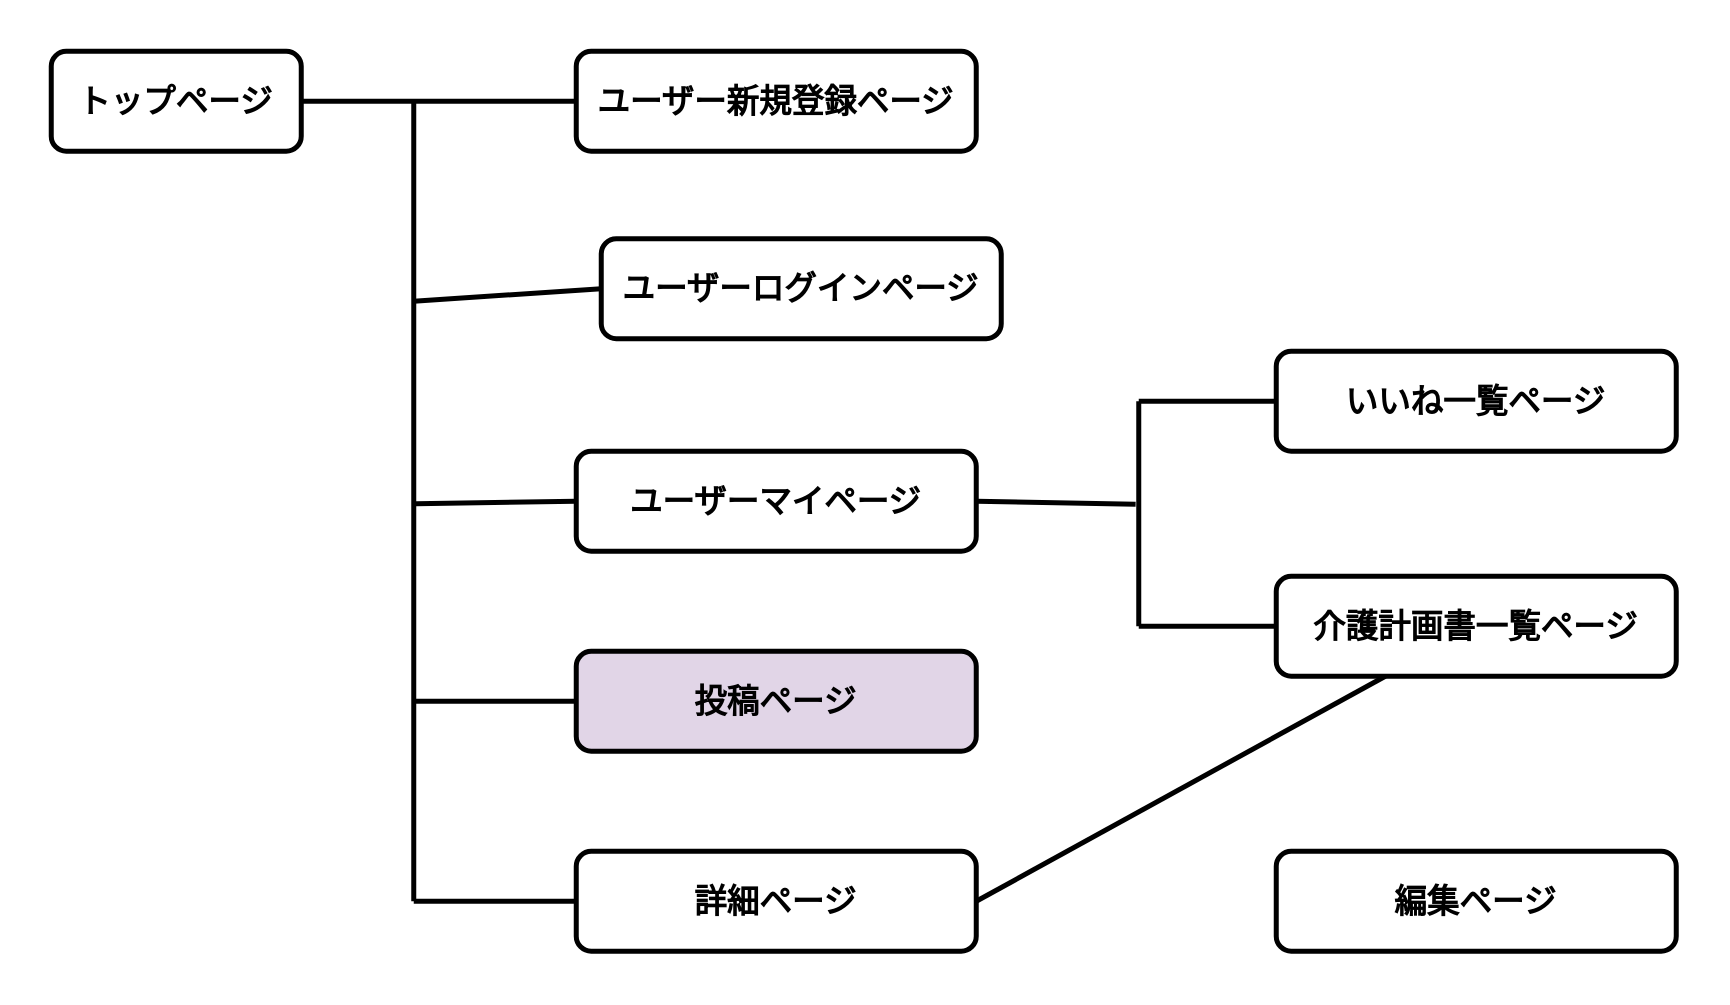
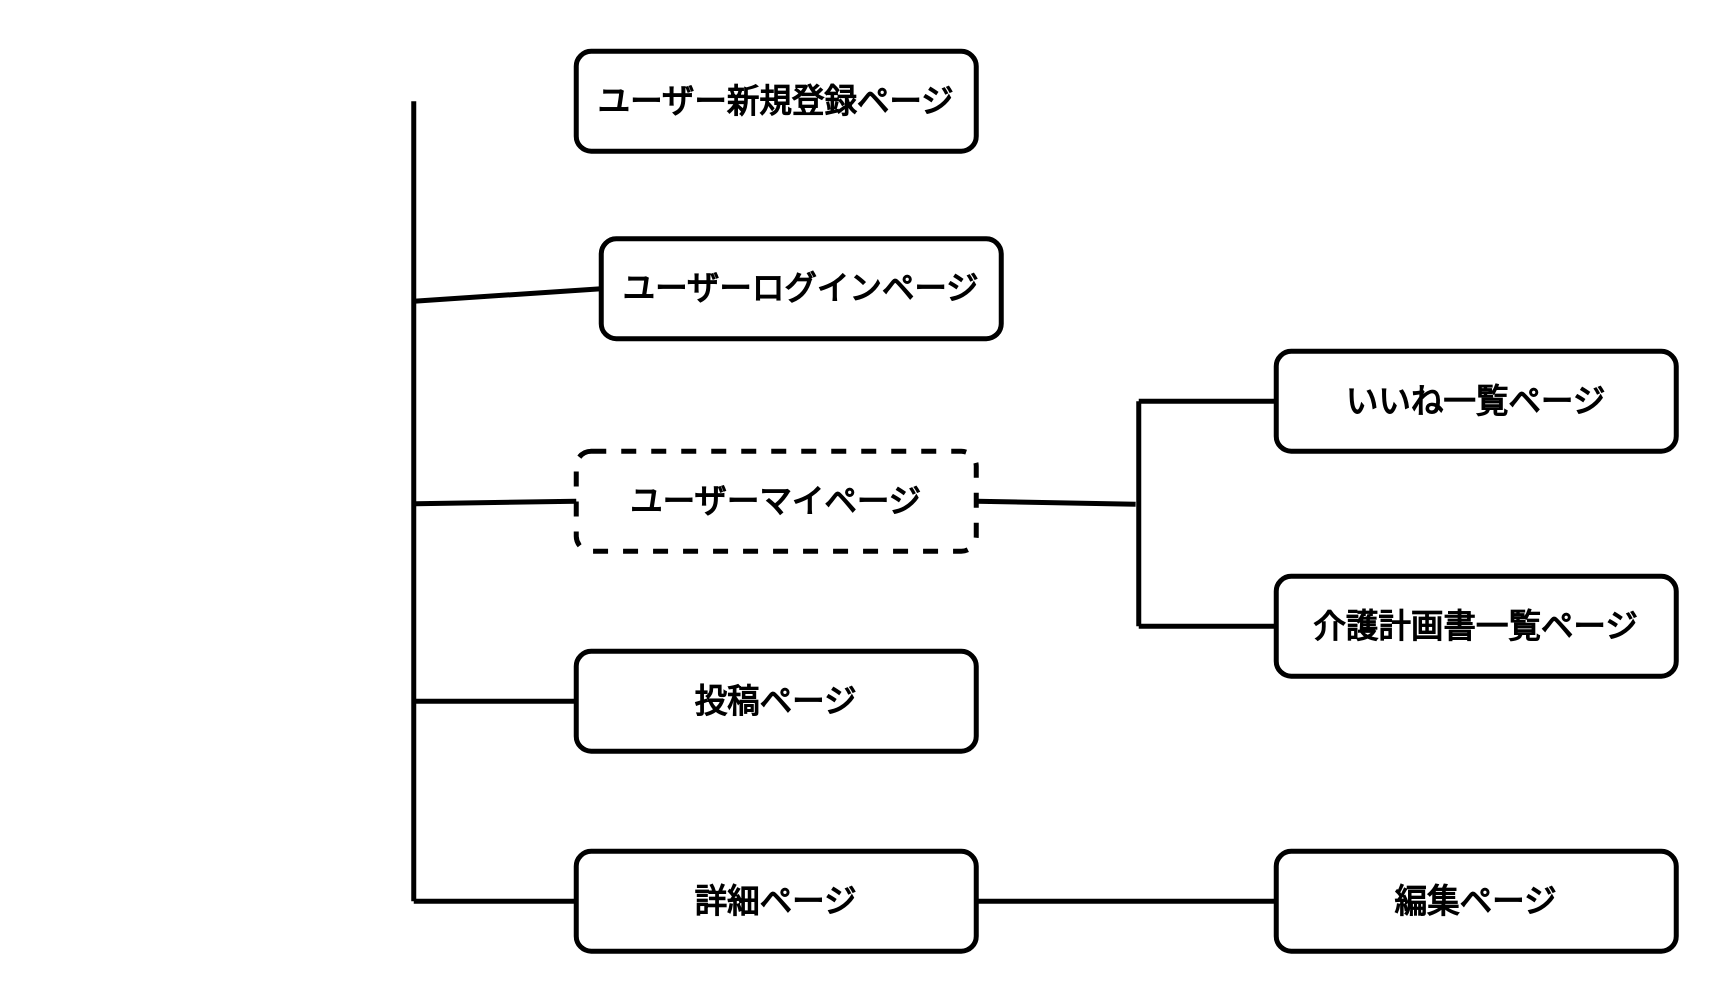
(176, 101) -> none
(438, 101) -> none
(776, 501) -> (776, 501)
(776, 701) -> (776, 701)
(1181, 789) -> (1126, 901)
